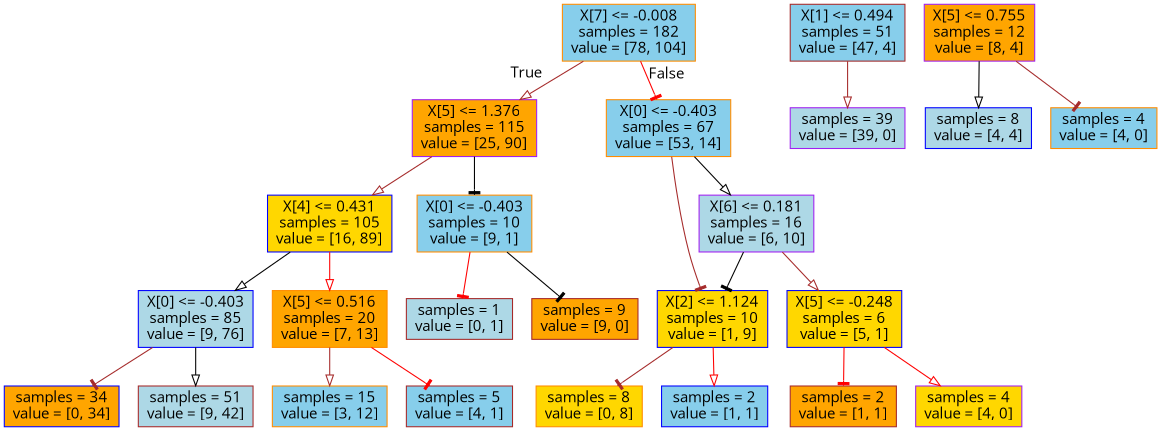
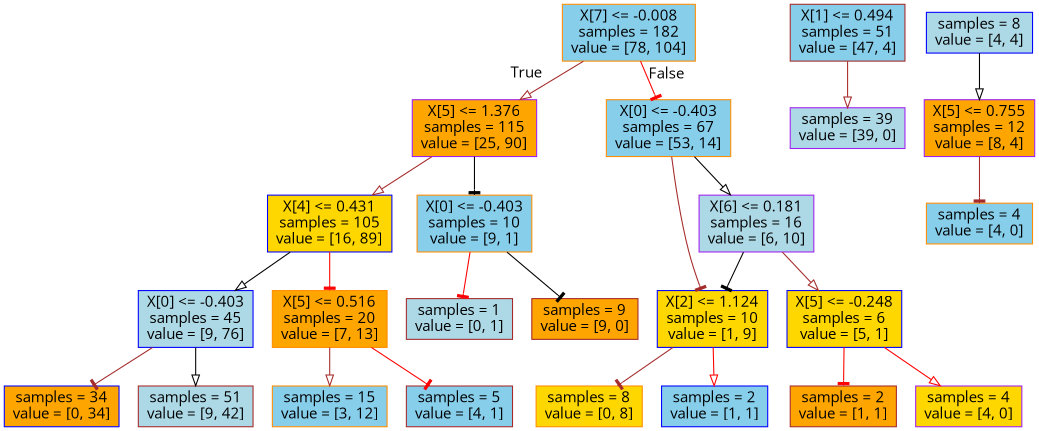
(979, 79) -> (979, 71)
(330, 266) -> (330, 268)
(196, 319) -> (196, 319)
